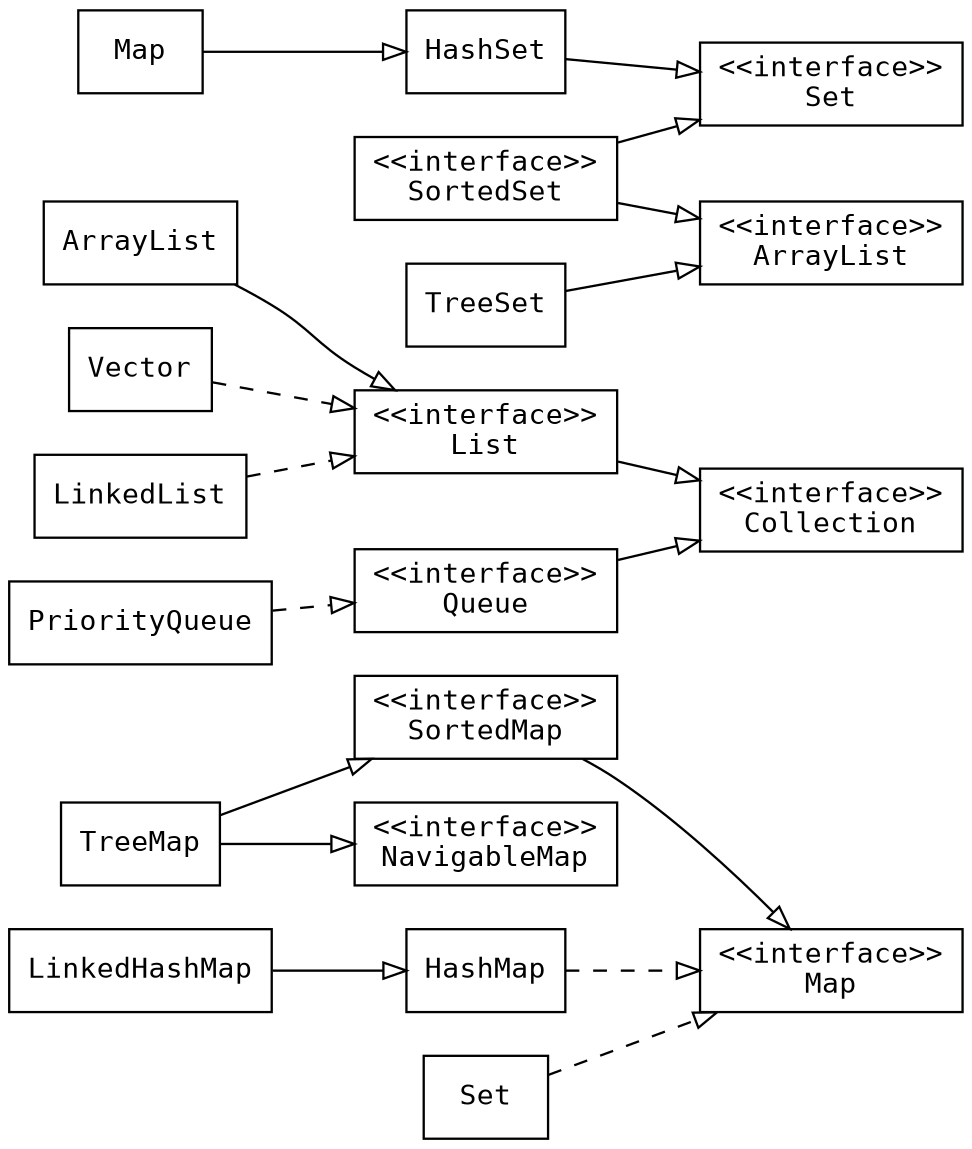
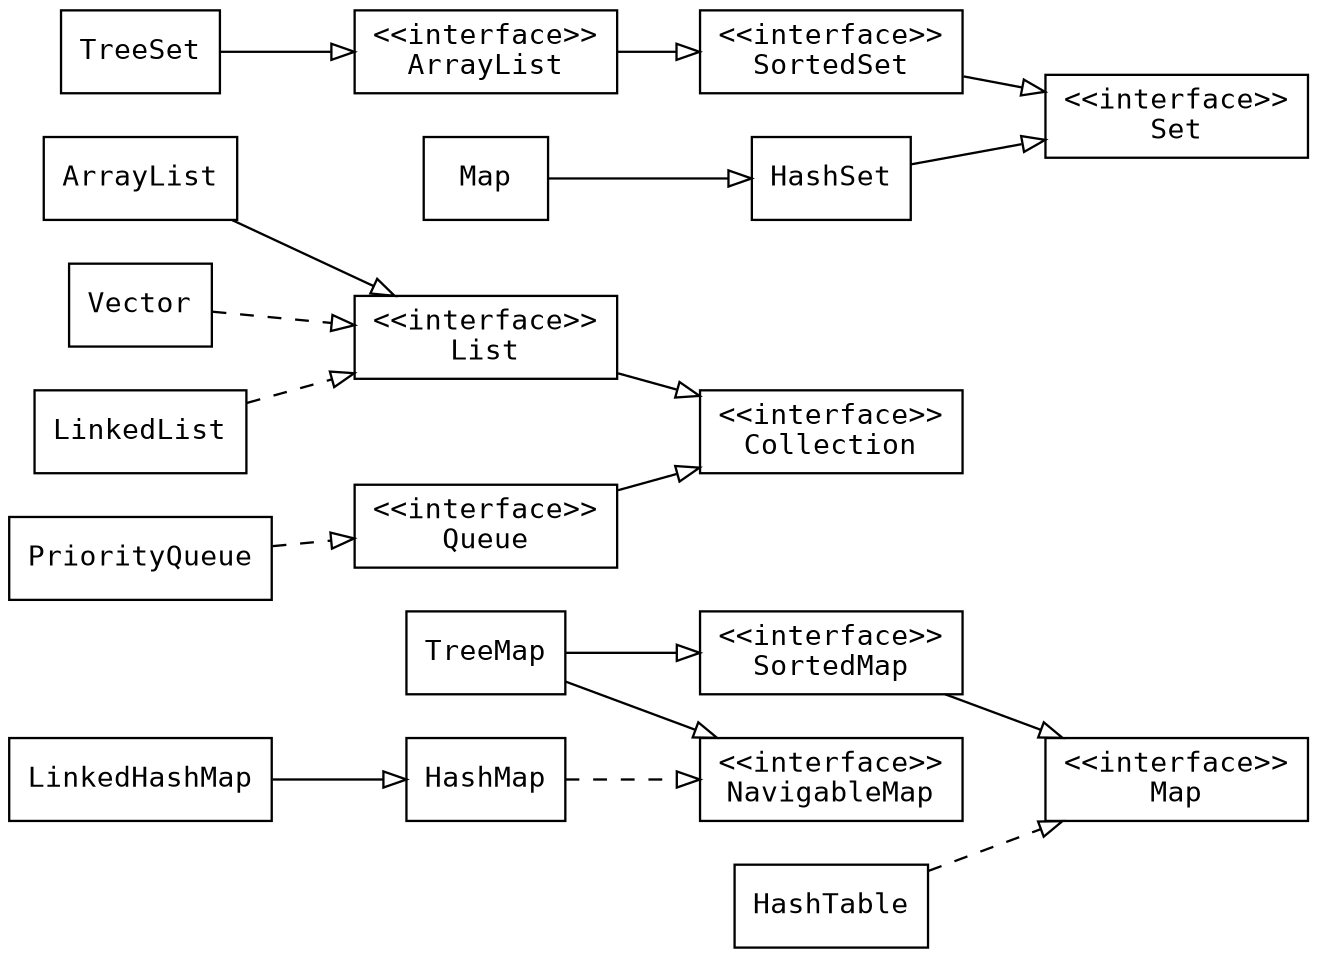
(647, 209) -> (647, 52)
(621, 971) -> (621, 779)
(486, 1097) -> (831, 906)
